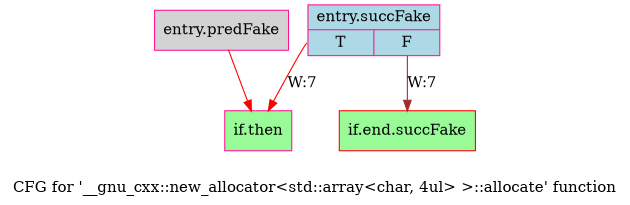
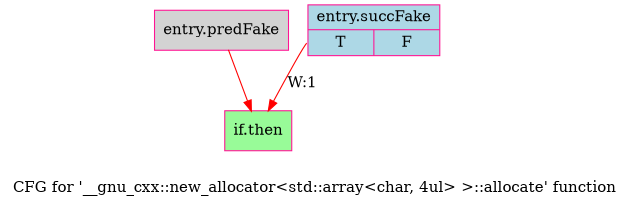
(303, 83) -> (303, 83)
(407, 131) -> none
